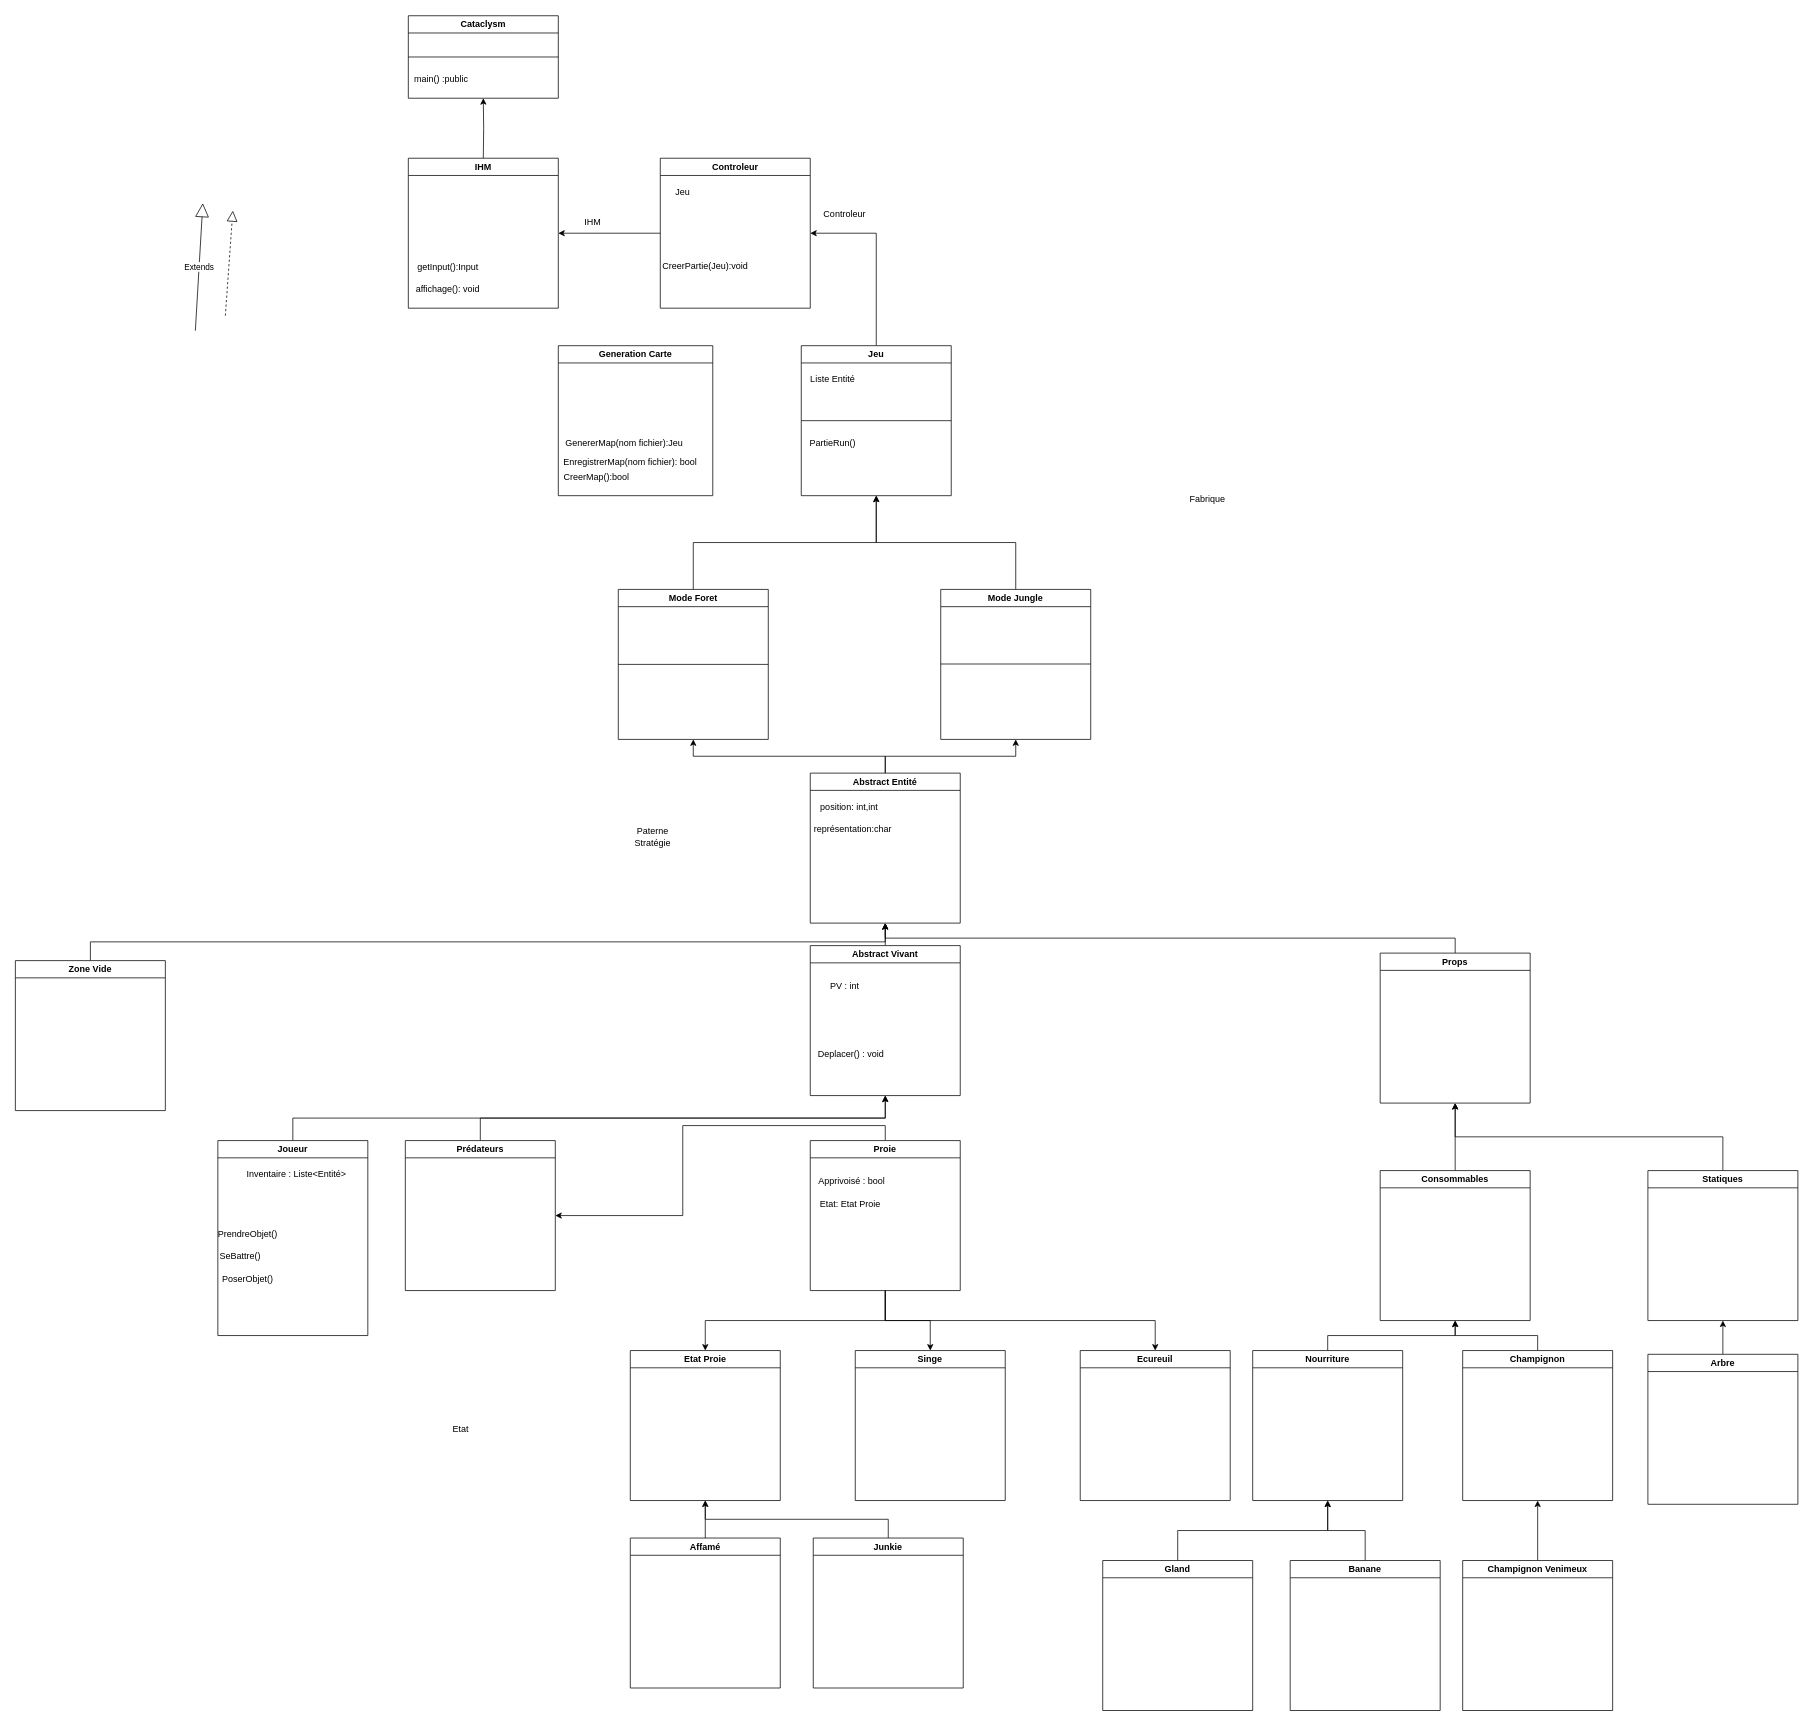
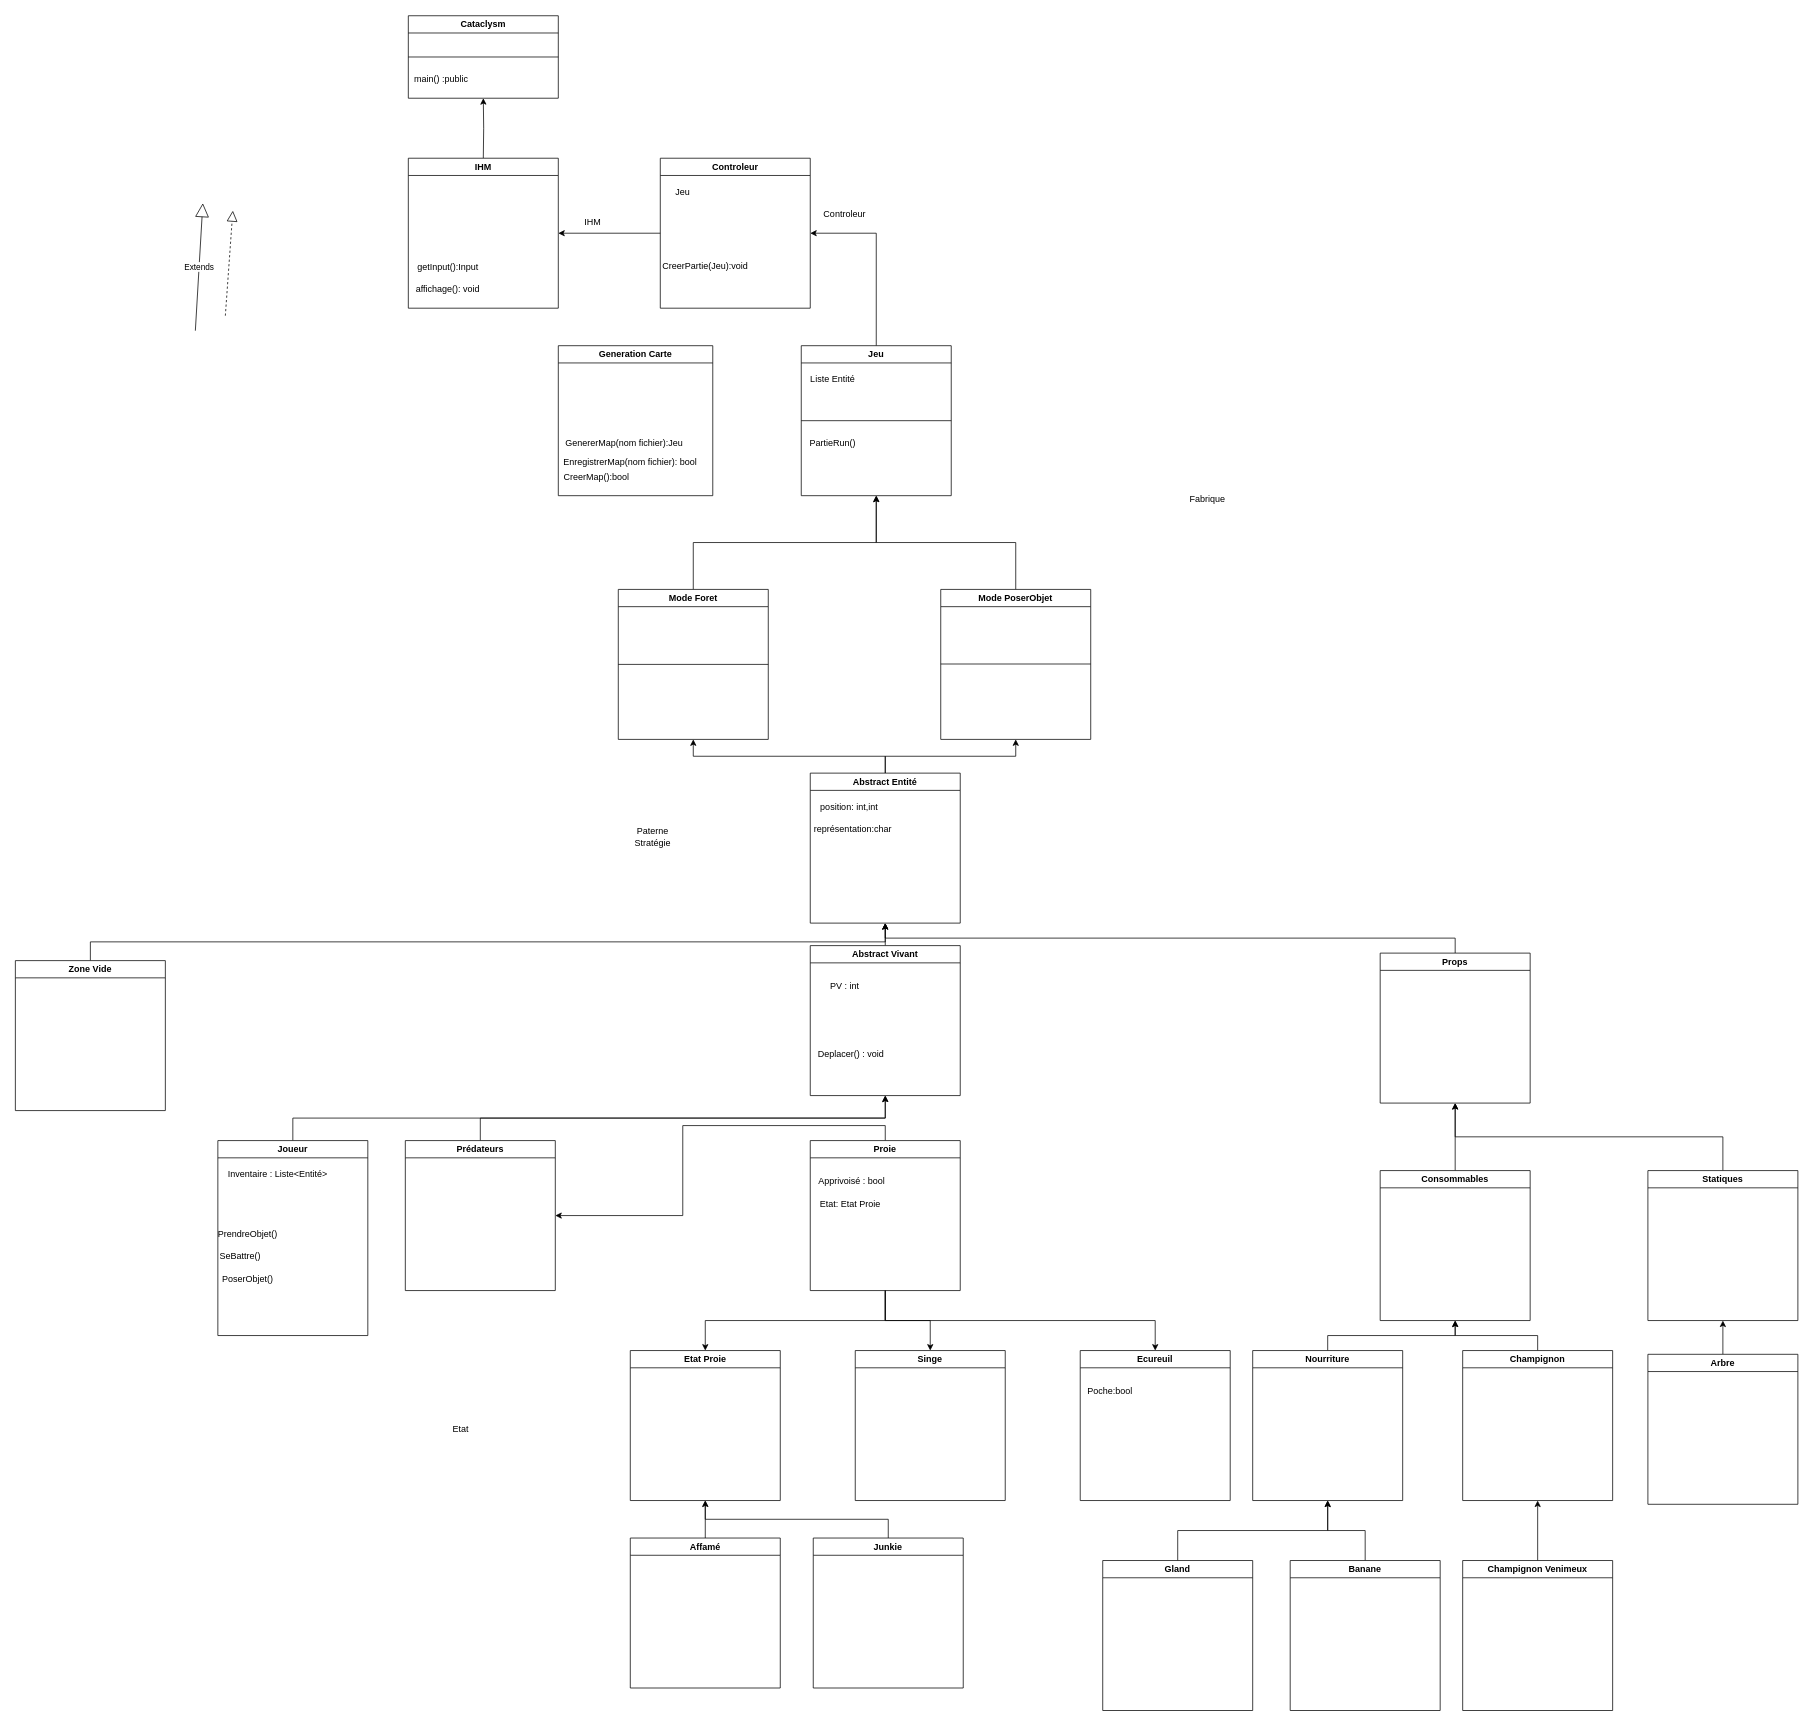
(1016, 598) -> (1016, 598)
(297, 1174) -> (278, 1174)
none -> (1110, 1392)
